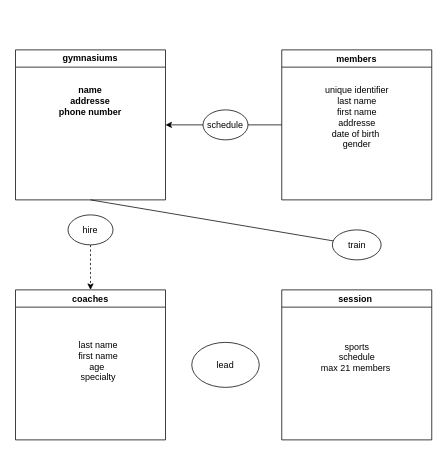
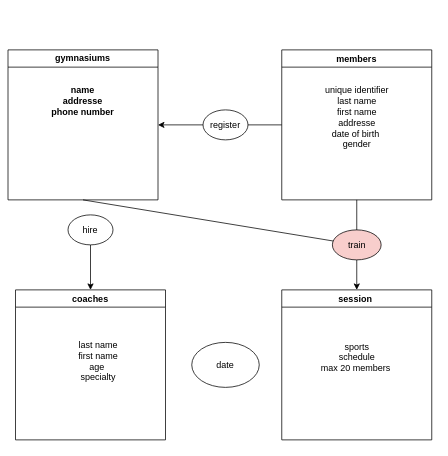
(90, 125) -> (83, 125)
(225, 125) -> (225, 125)
none -> (357, 215)
(357, 245) -> (357, 245)
(90, 265) -> (90, 265)
(357, 357) -> (357, 357)
(225, 365) -> (225, 365)
